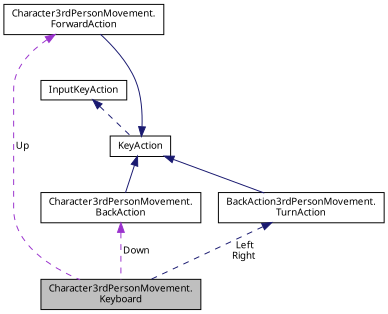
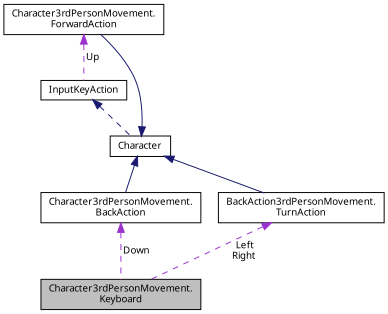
(140, 146) -> (140, 146)
(14, 169) -> (84, 62)
(206, 253) -> (206, 253)
